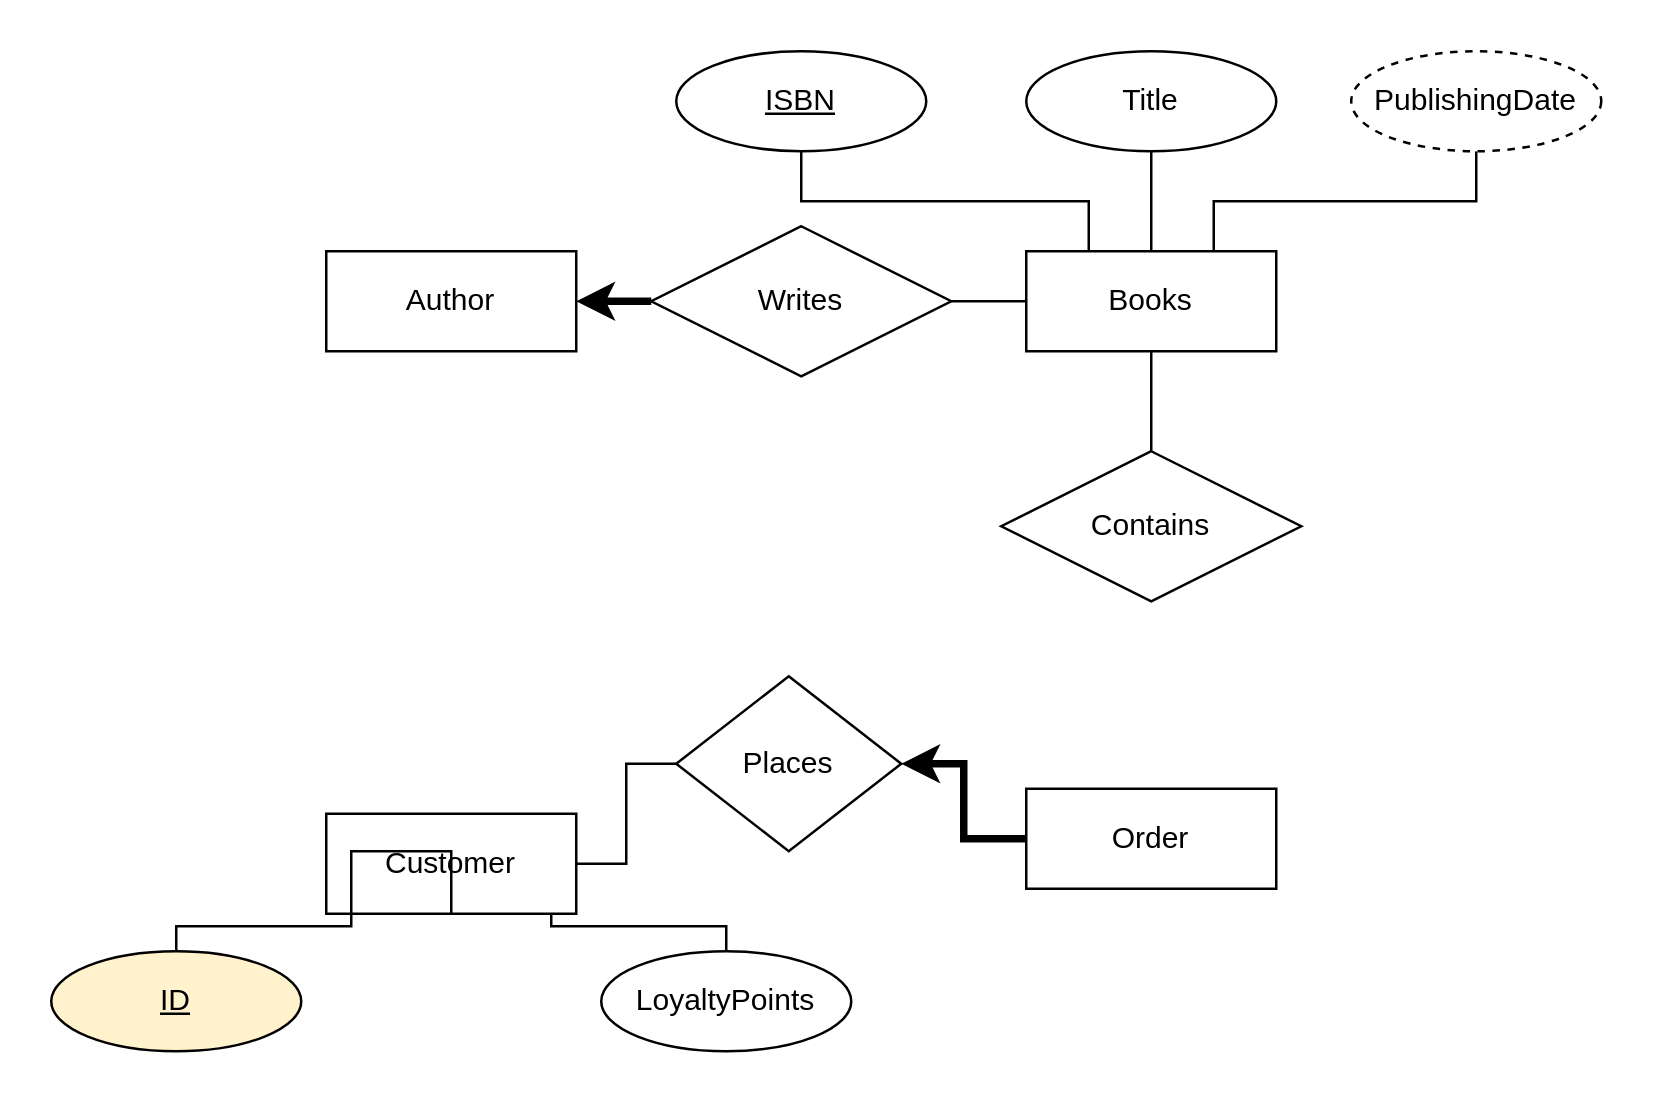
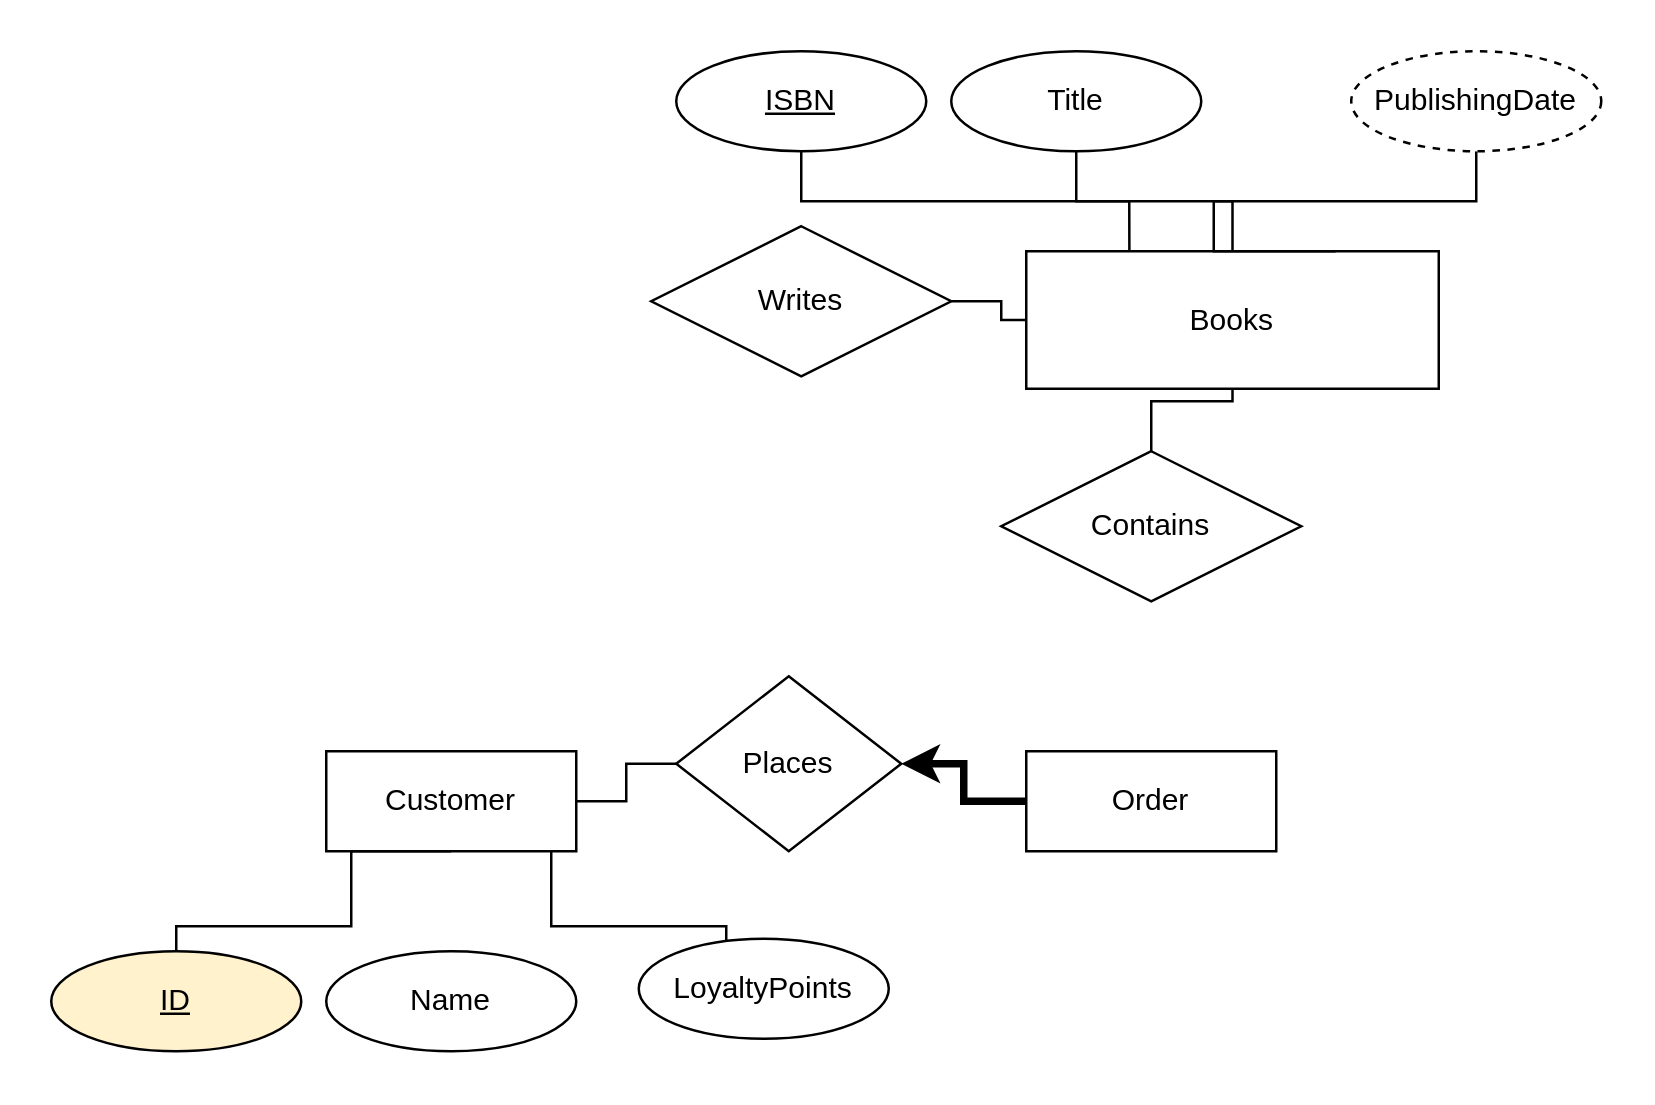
(1151, 101) -> (1076, 101)
(451, 301) -> none
(602, 301) -> none
(1151, 301) -> (1233, 320)
(1151, 839) -> (1151, 801)
(451, 864) -> (451, 801)
none -> (451, 1001)
(726, 1001) -> (764, 989)
